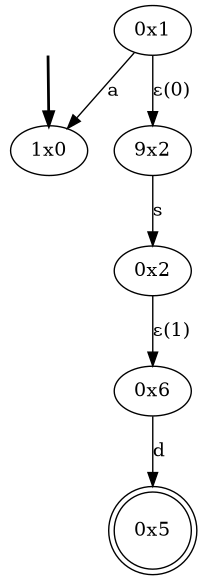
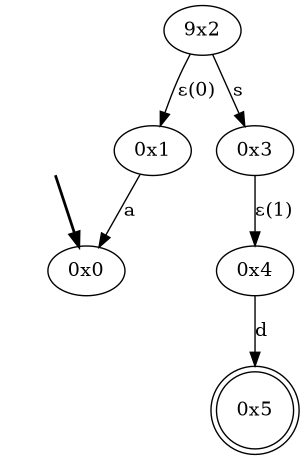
(153, 84) -> (176, 83)
(49, 151) -> (86, 271)
(153, 271) -> (255, 151)
(153, 391) -> (255, 271)
